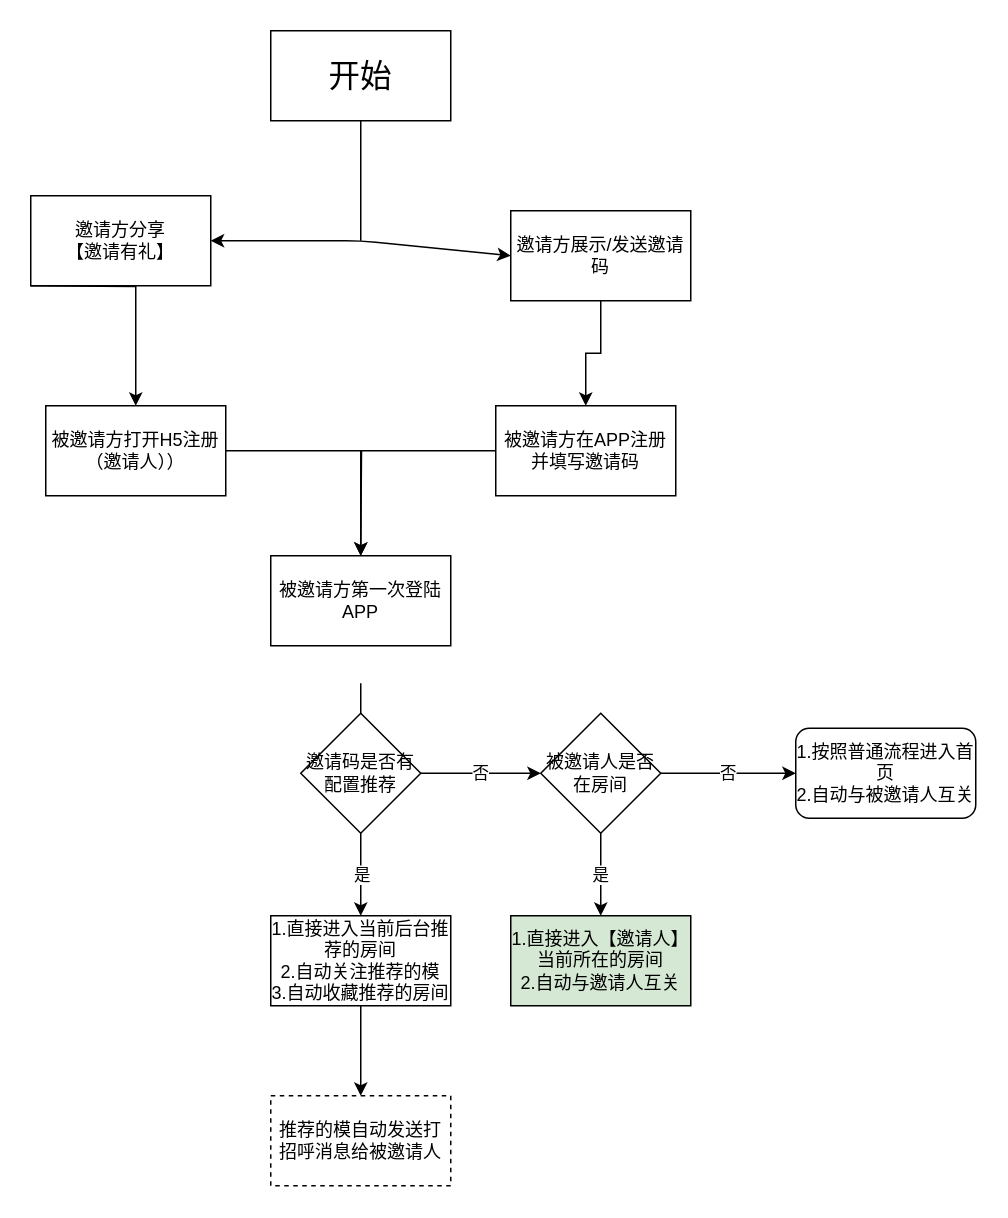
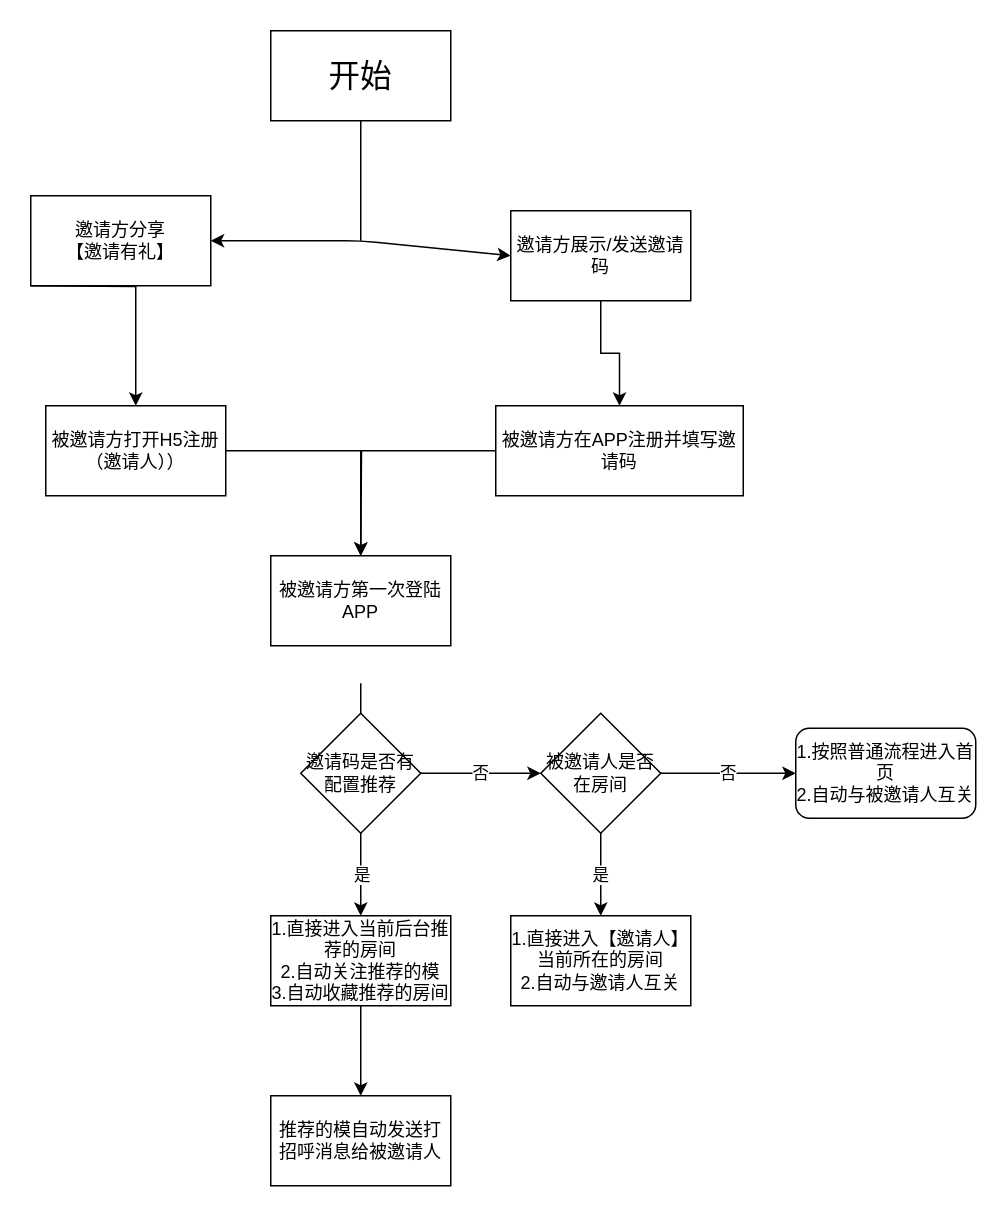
(586, 451) -> (620, 451)
(601, 961) -> (601, 961)
(361, 1141) -> (361, 1141)
